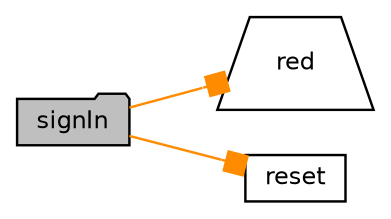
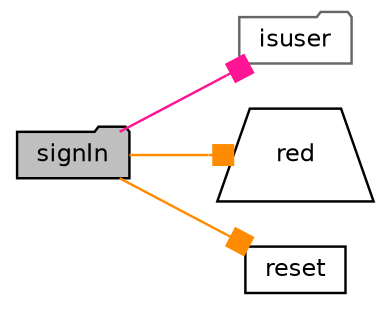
none -> (295, 40)
